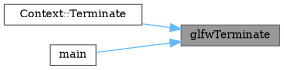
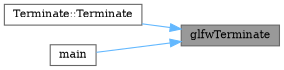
(73, 15) -> (73, 15)
